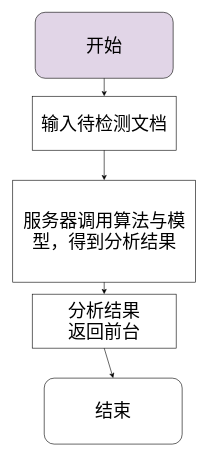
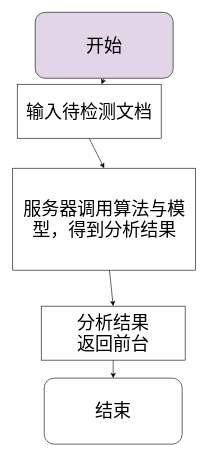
(104, 123) -> (89, 111)
(104, 231) -> (104, 219)
(104, 321) -> (113, 333)
